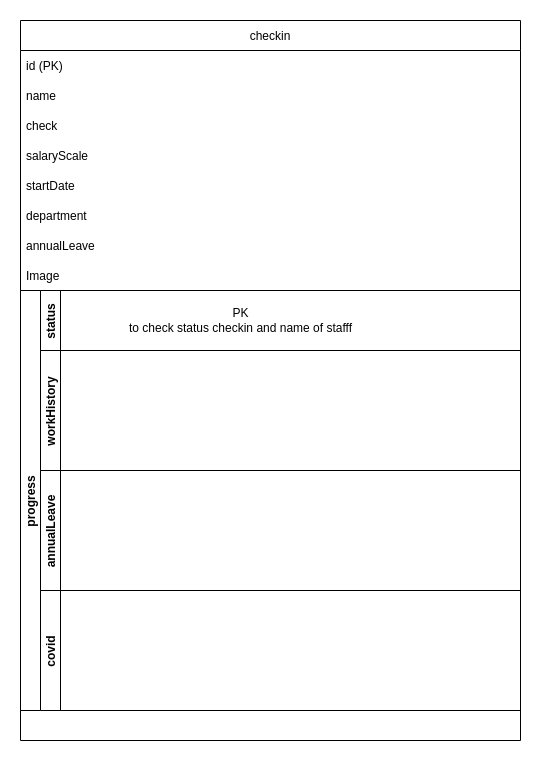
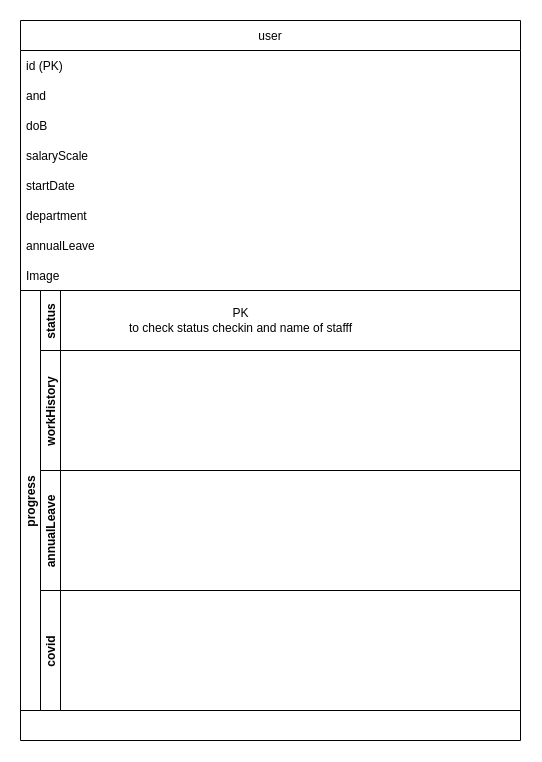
(270, 36) -> (270, 36)
(39, 96) -> (36, 96)
(43, 126) -> (36, 126)
